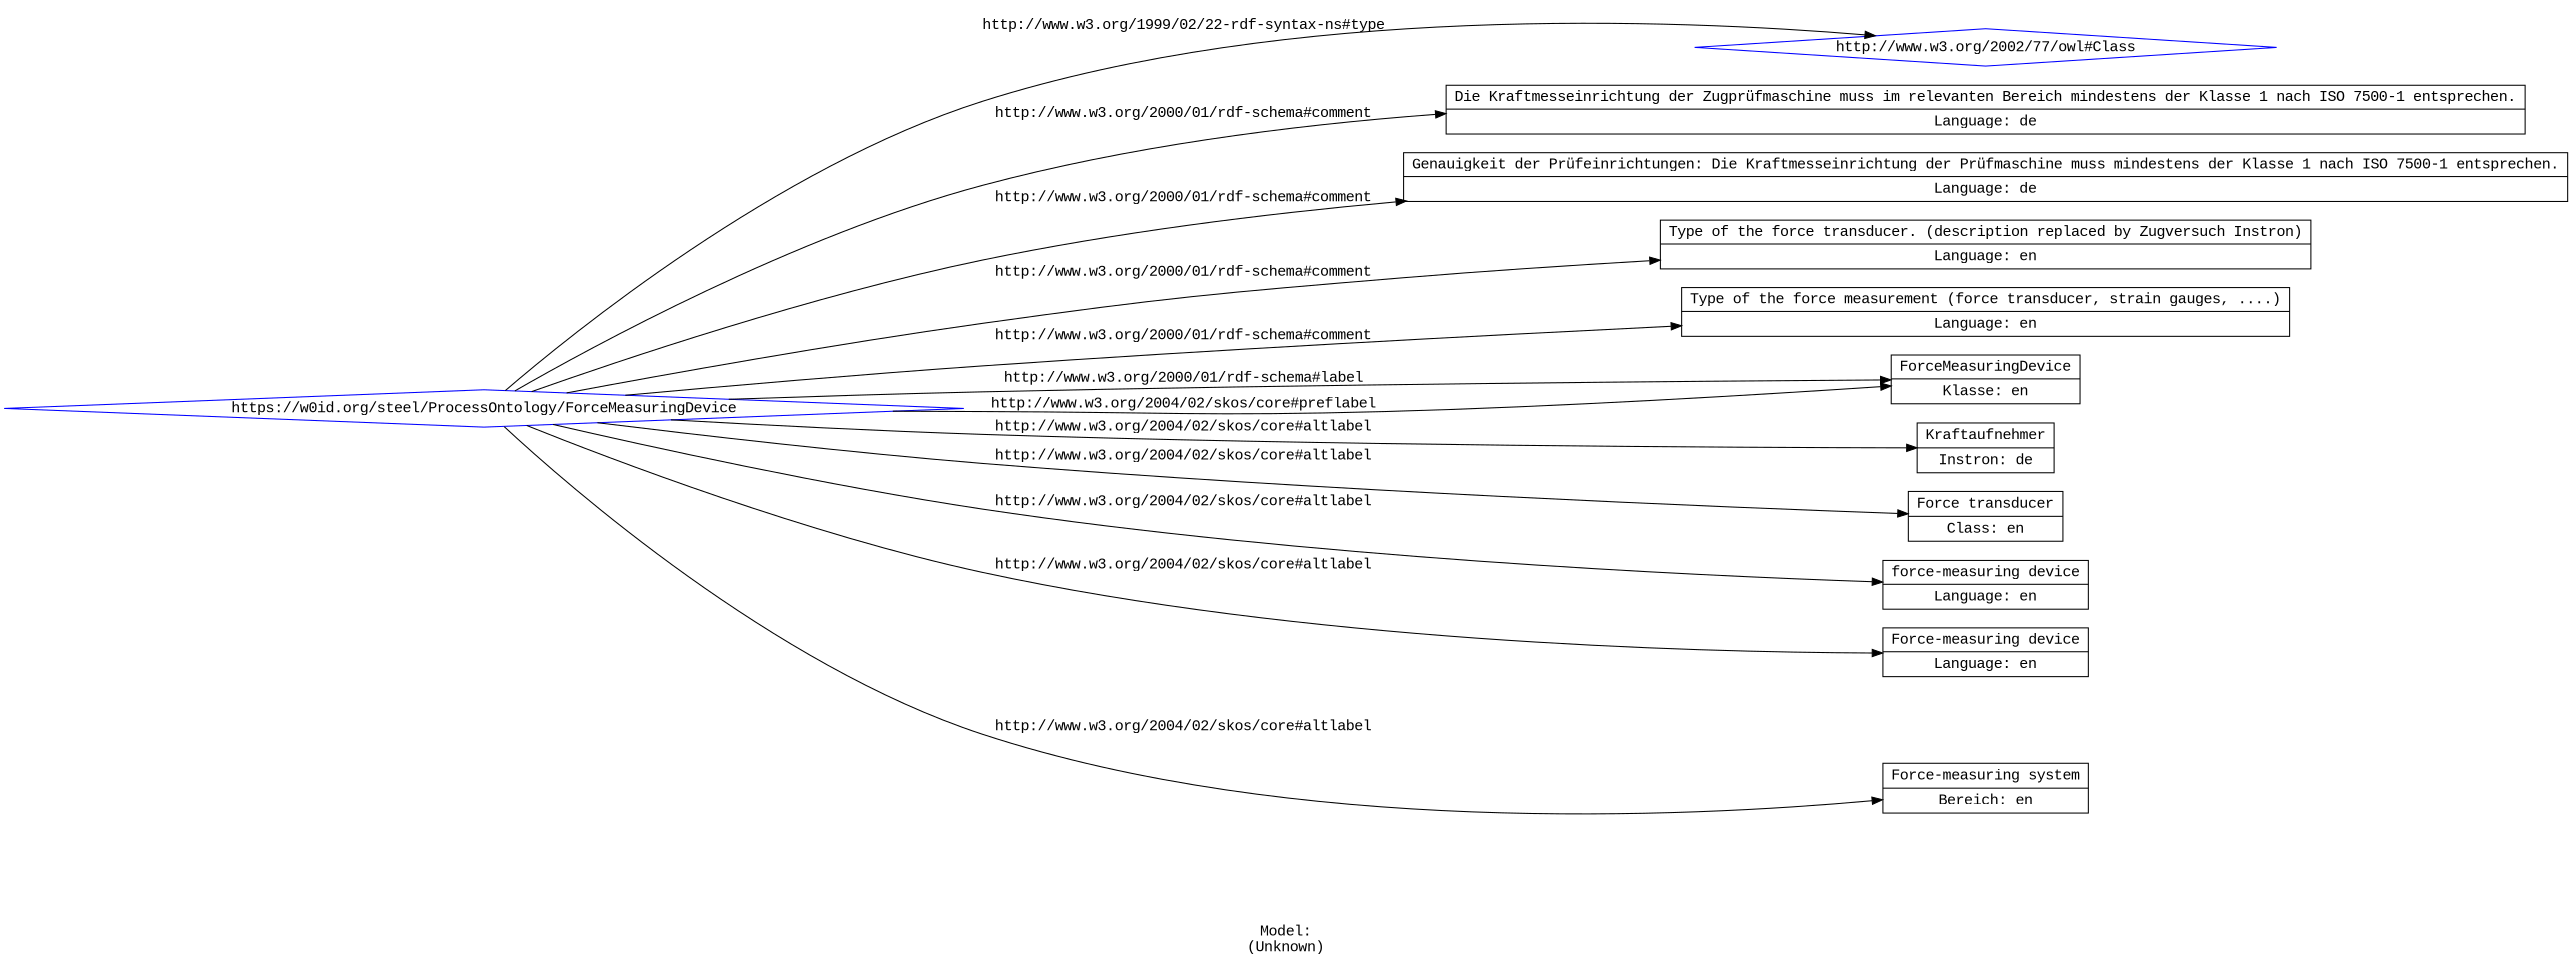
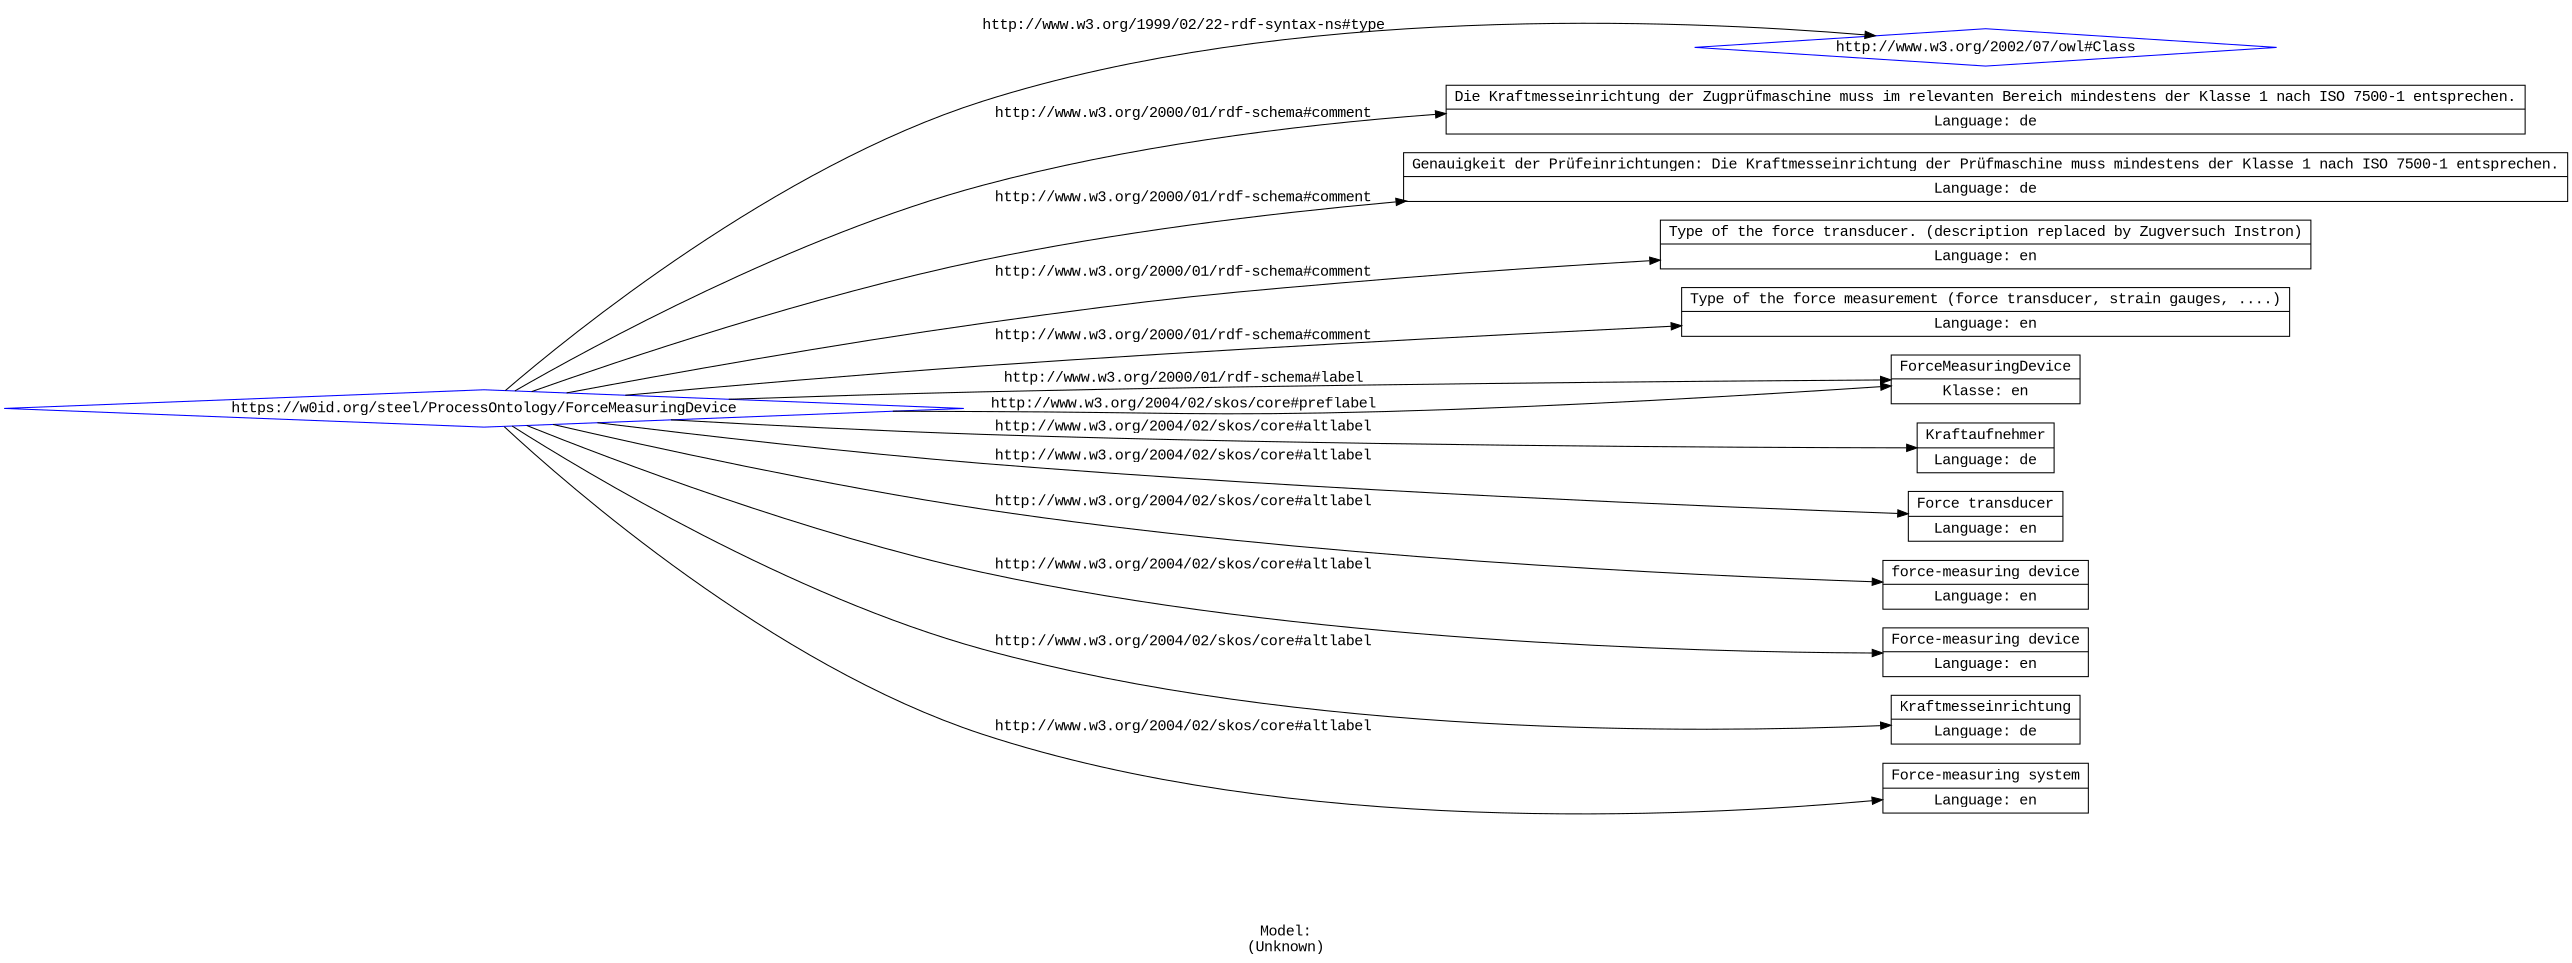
(1986, 47) -> (1986, 47)
(1986, 460) -> (1986, 460)
(1986, 528) -> (1986, 528)
none -> (1986, 720)
(1986, 800) -> (1986, 800)
